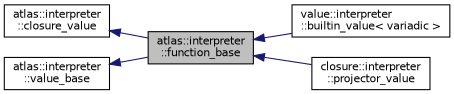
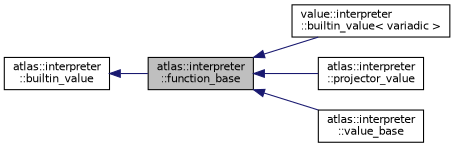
(57, 21) -> (57, 74)
(134, 60) -> (291, 101)
(371, 74) -> (371, 74)
